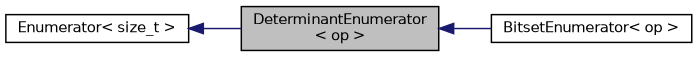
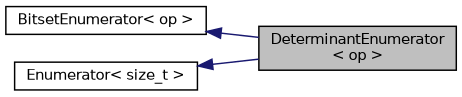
(473, 29) -> (240, 35)
